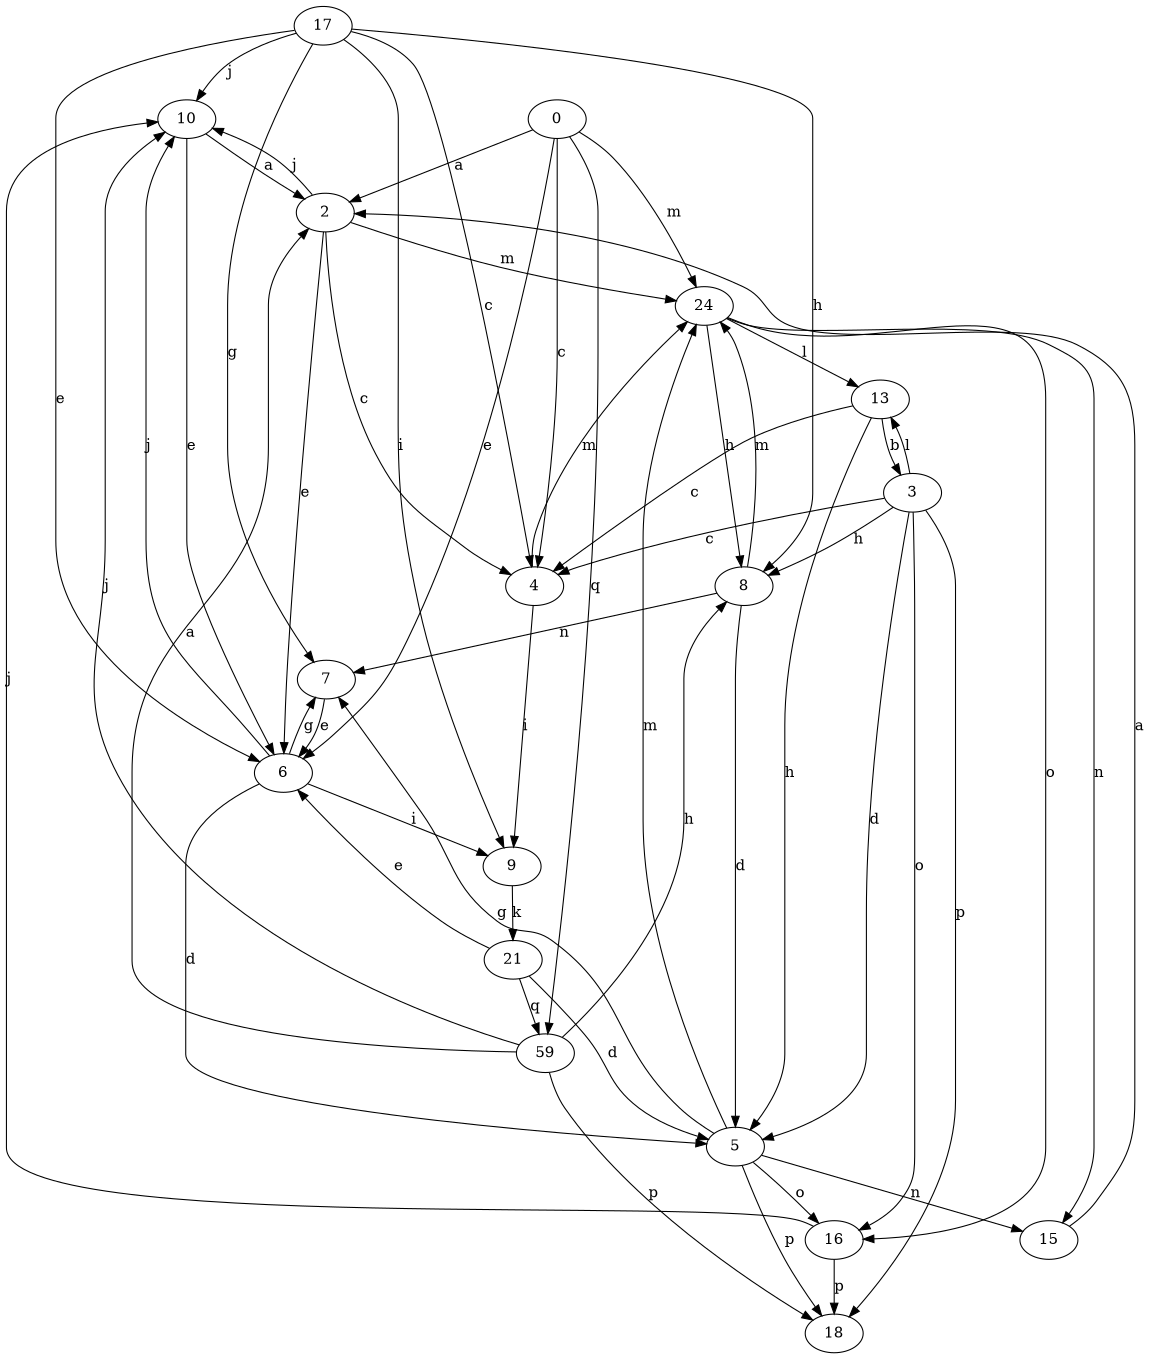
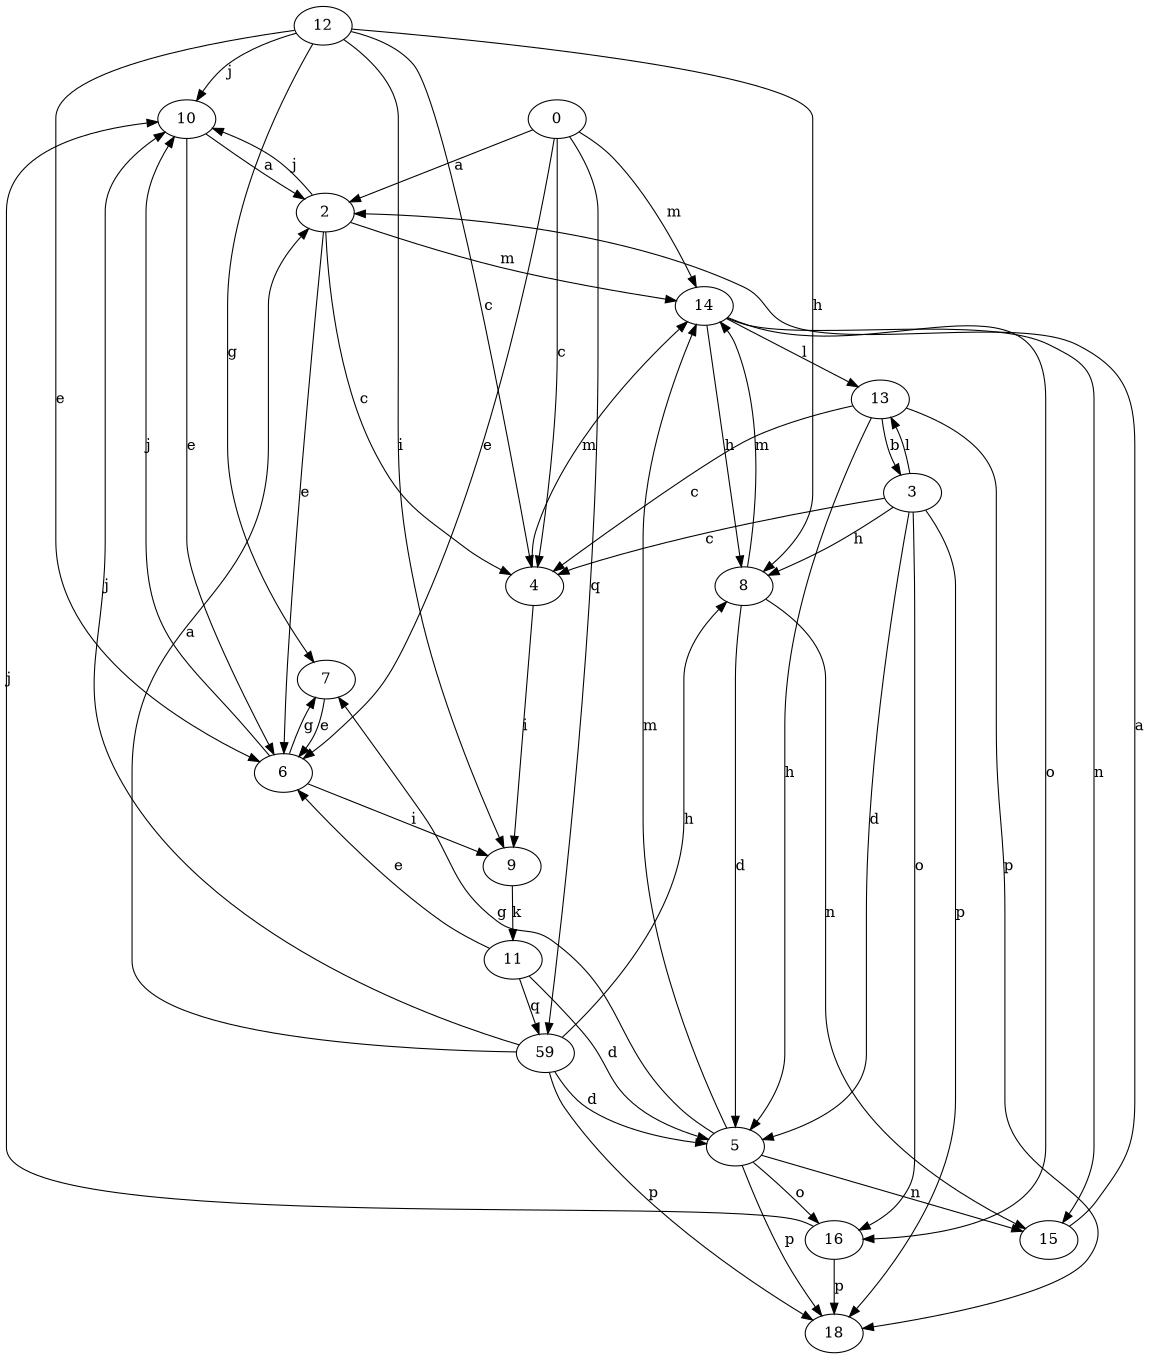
(323, 26) -> (323, 26)
(704, 306) -> (704, 306)
(541, 632) -> (826, 942)
none -> (1005, 942)
(513, 960) -> (513, 960)
(284, 1097) -> (616, 1123)
